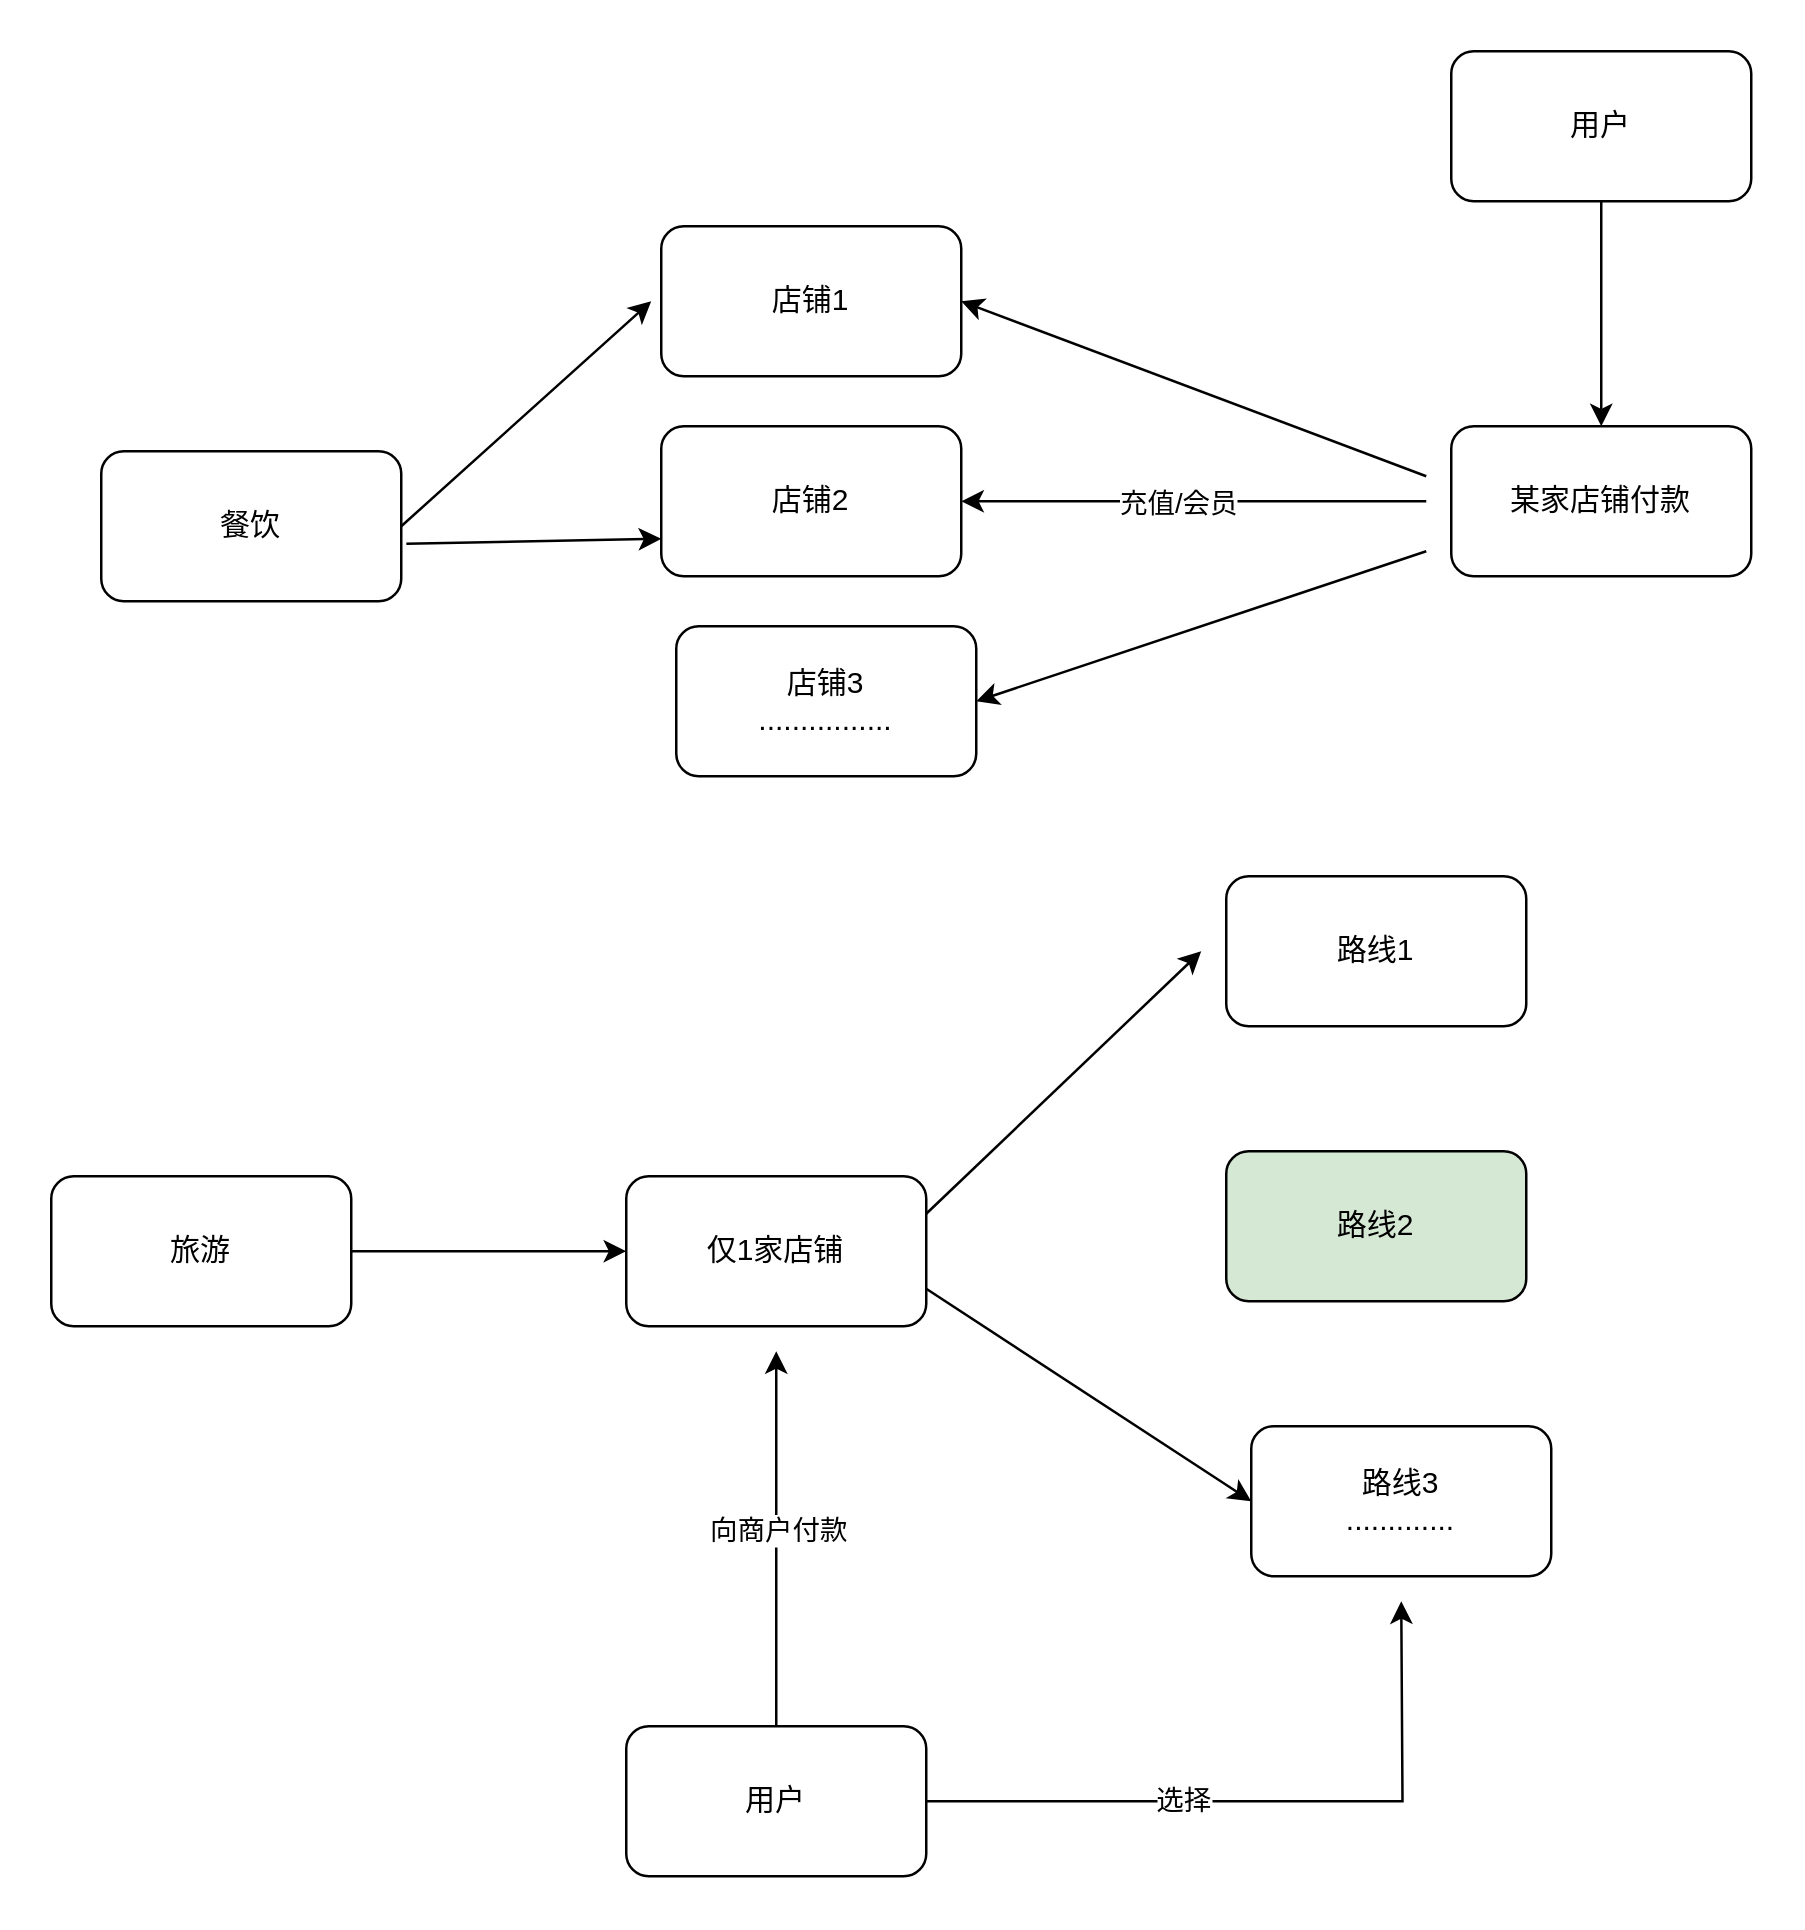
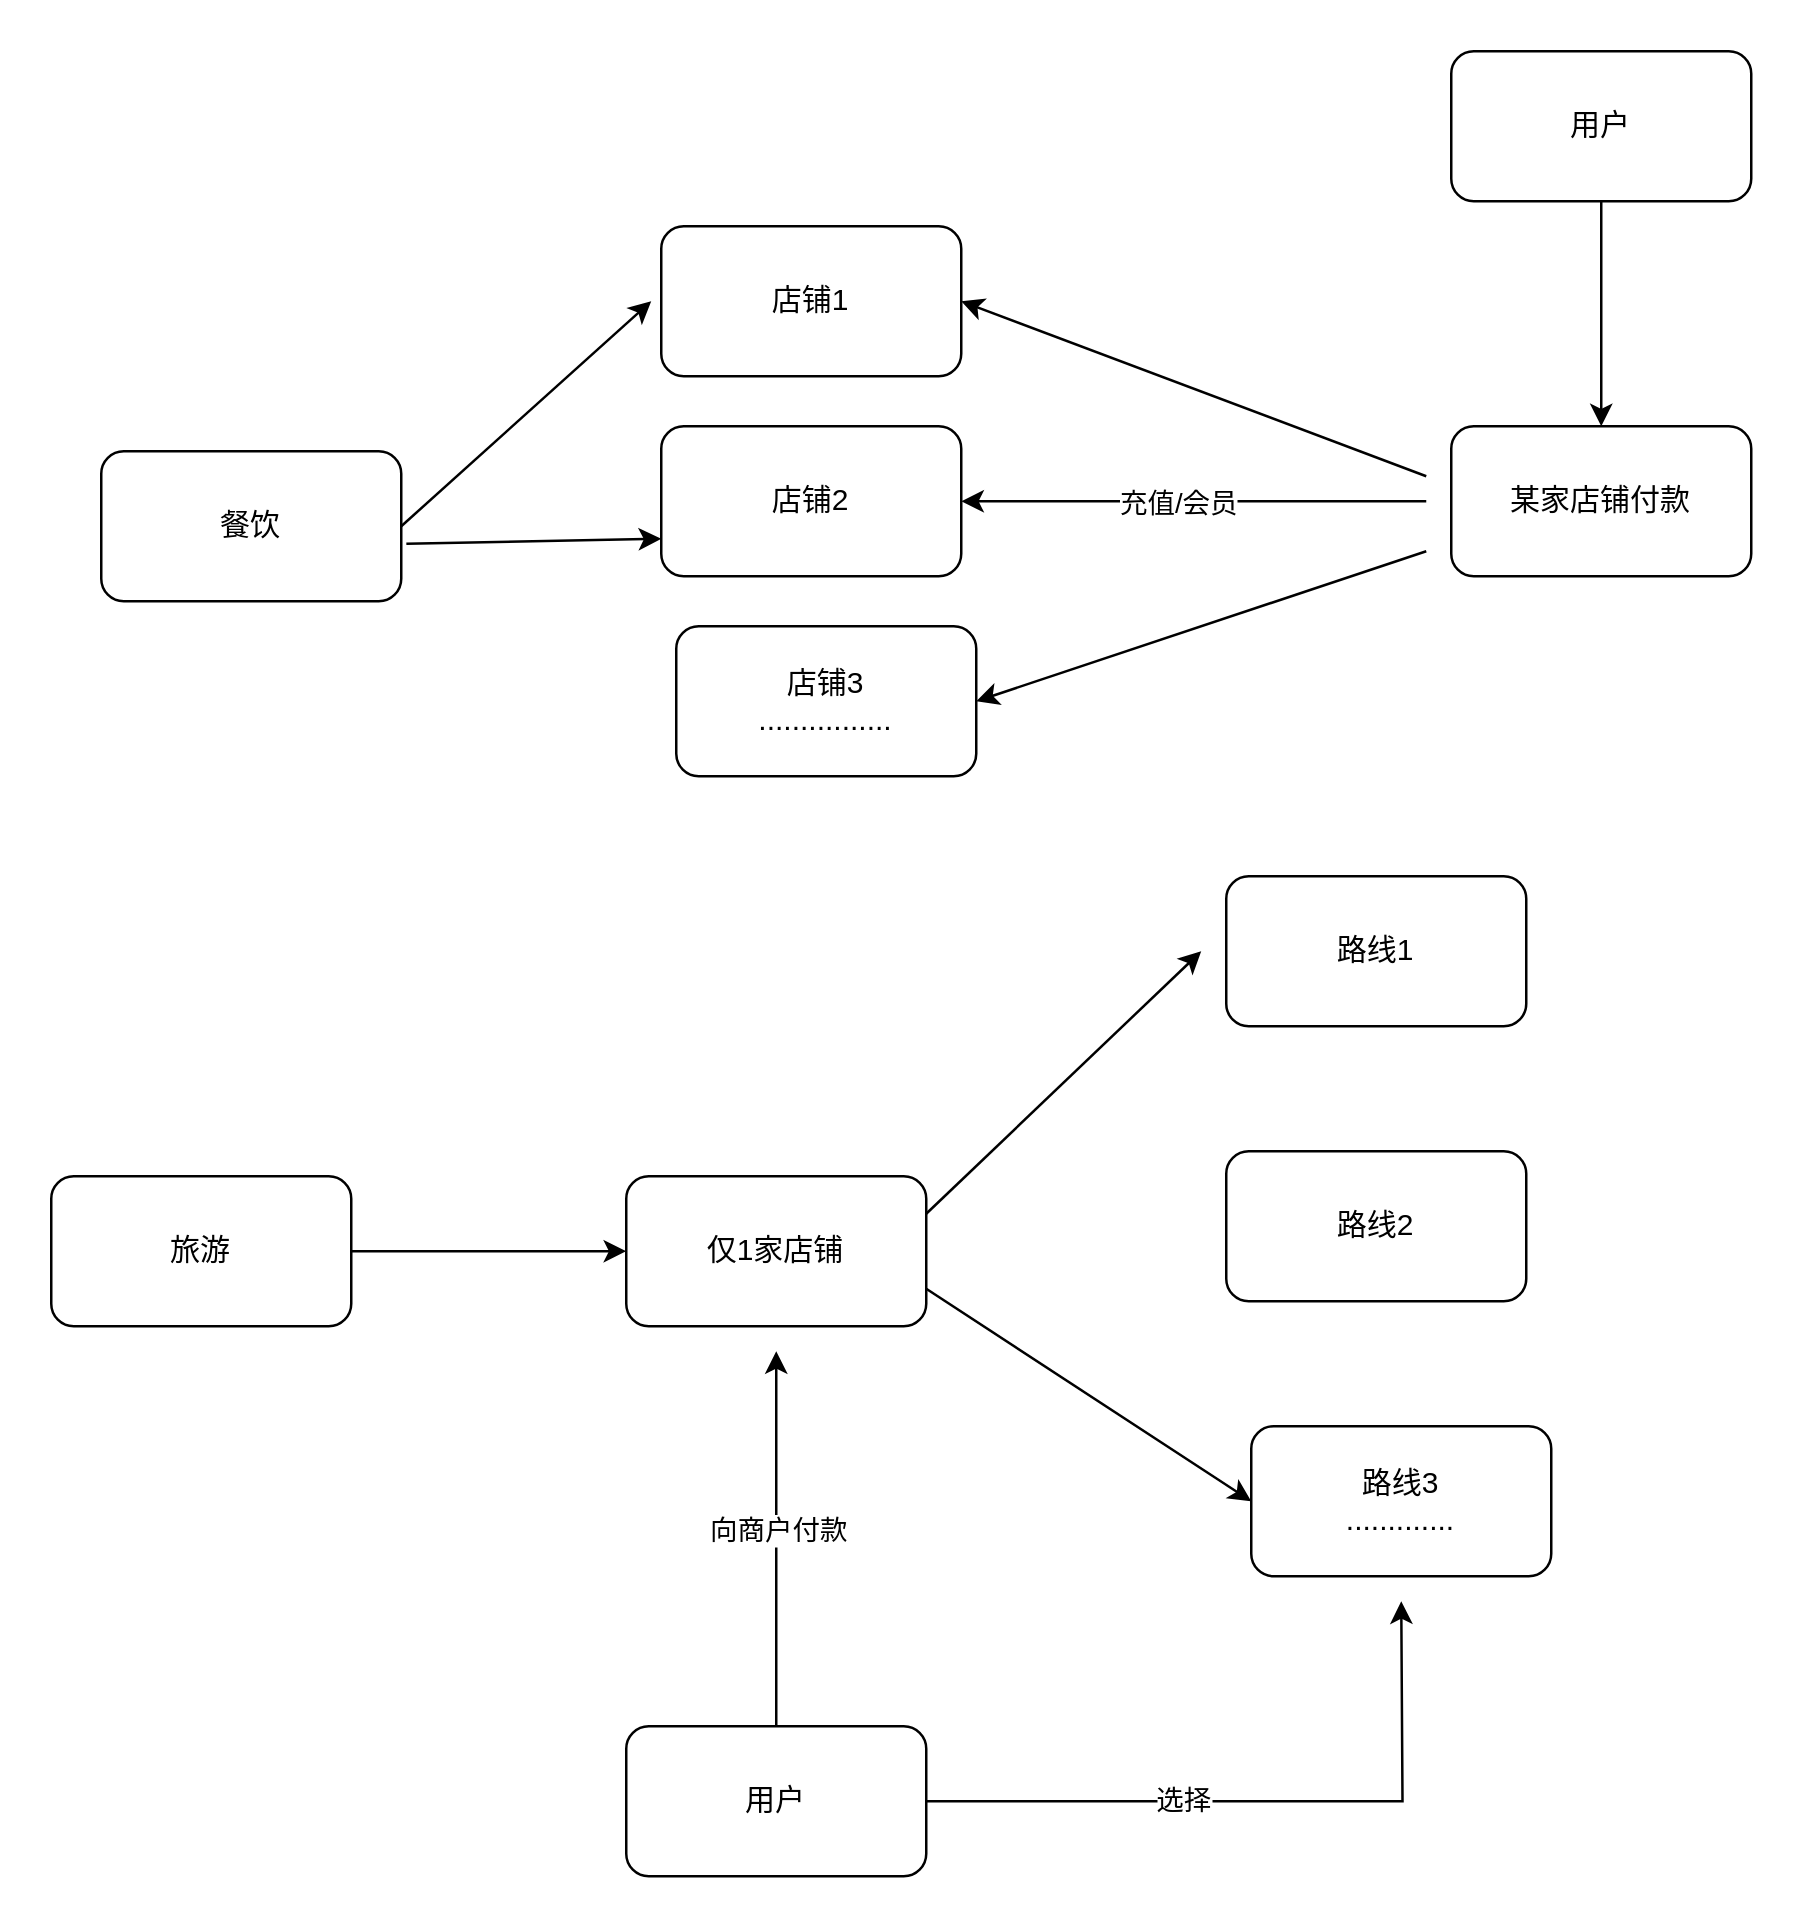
(1376, 1226) -> (1376, 1226)
